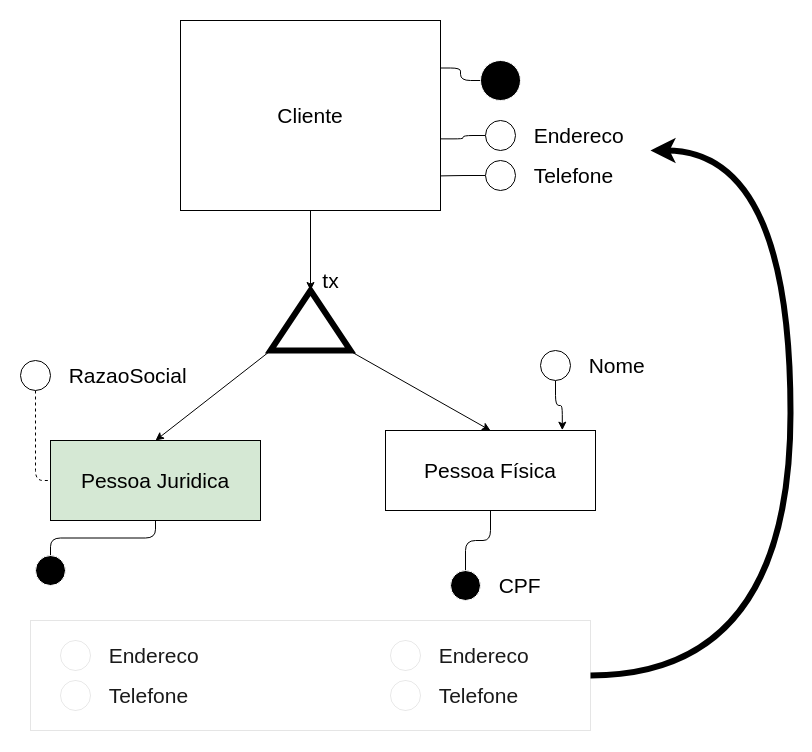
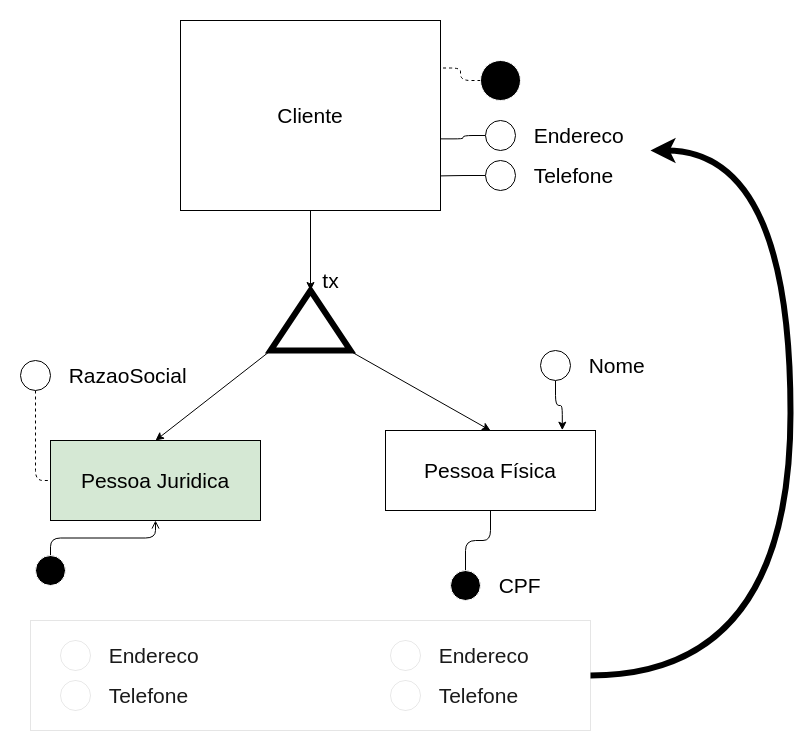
(461, 72) -> (461, 72)
(156, 526) -> (156, 526)
